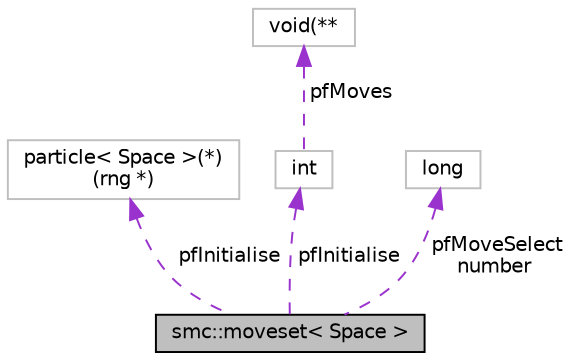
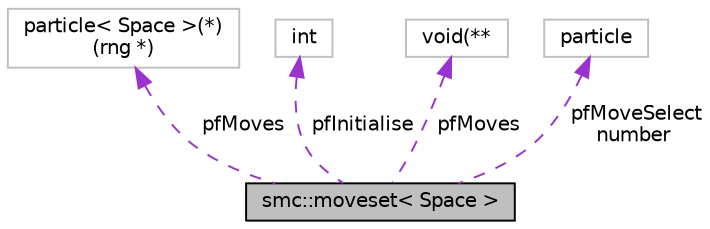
(304, 109) -> (422, 131)
(443, 170) -> (596, 38)
(227, 257) -> (241, 126)
